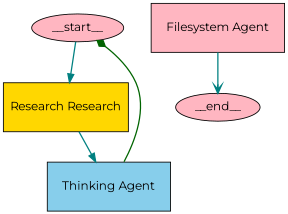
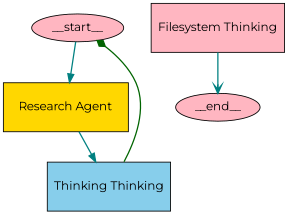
(218, 28) -> (218, 28)
(66, 107) -> (66, 107)
(109, 187) -> (109, 187)
